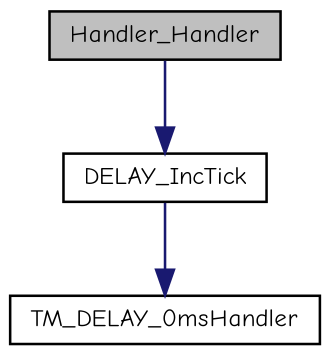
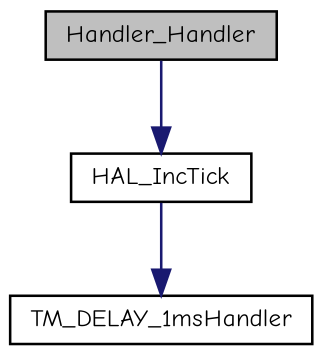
(165, 178) -> (161, 178)
(165, 320) -> (161, 320)
